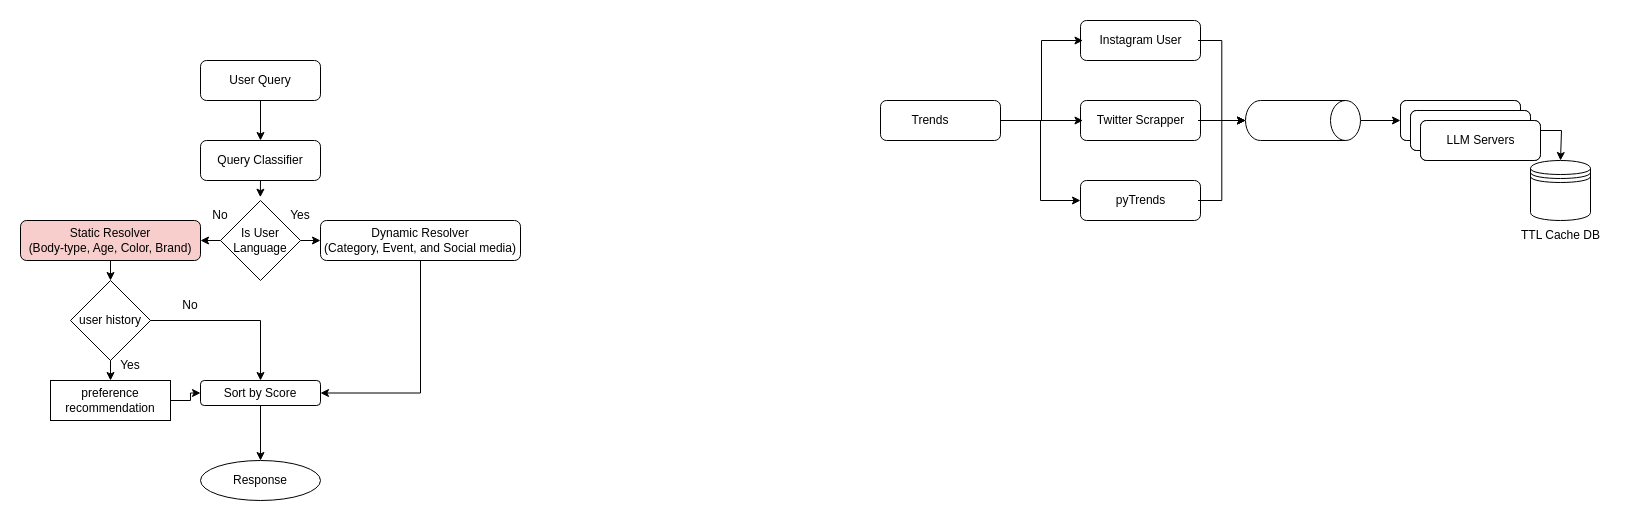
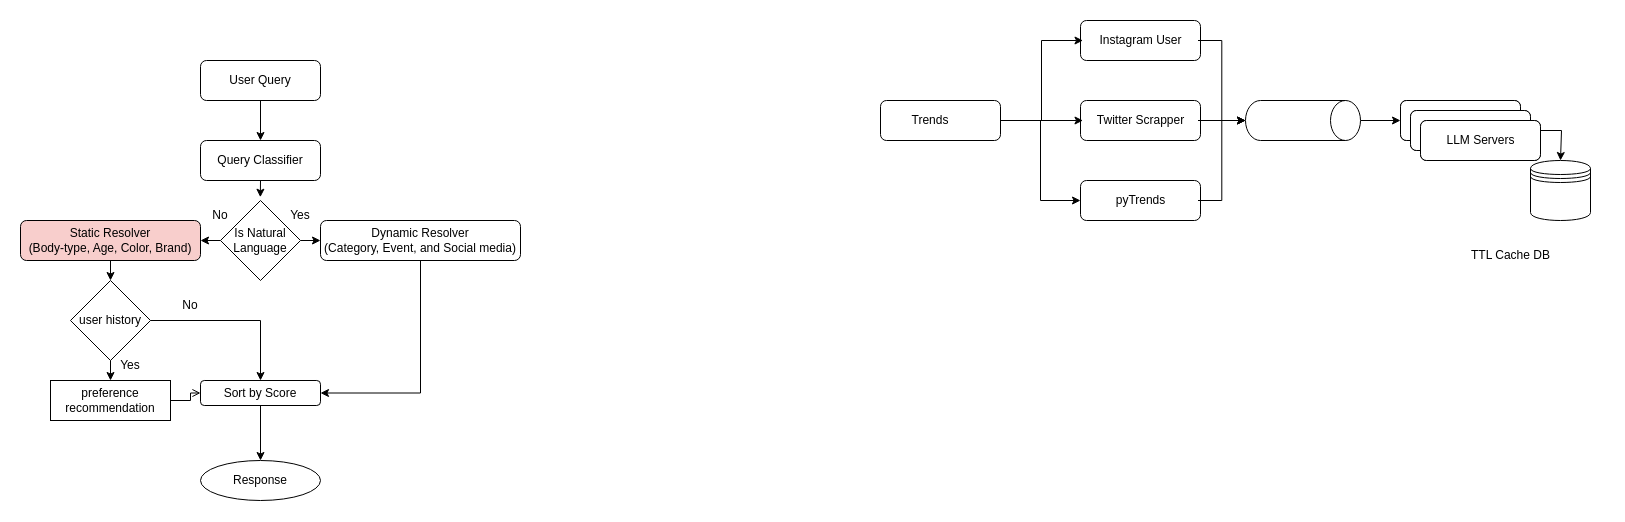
(1561, 236) -> (1511, 256)
(261, 241) -> (261, 241)
(191, 394) -> (192, 393)
